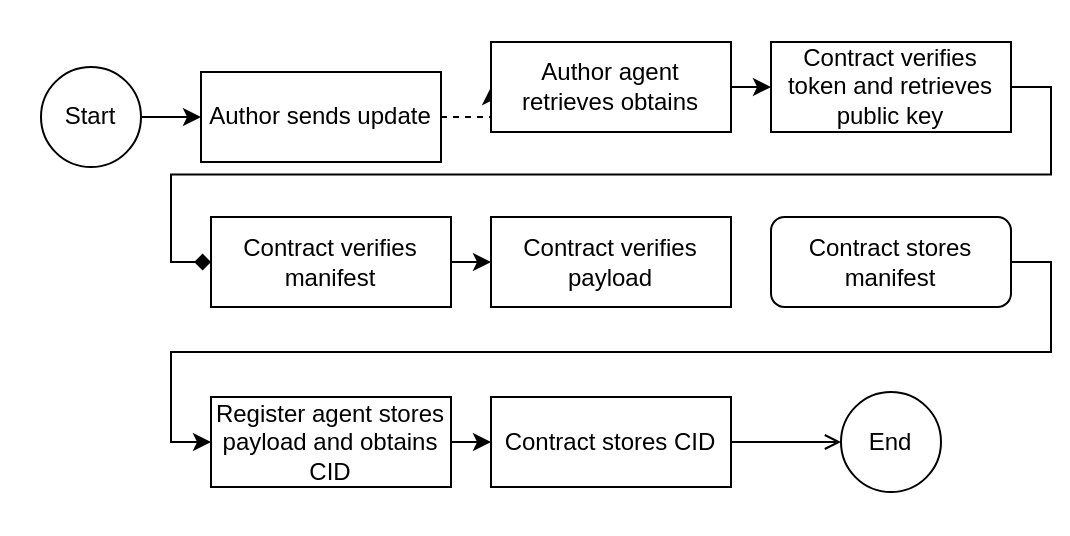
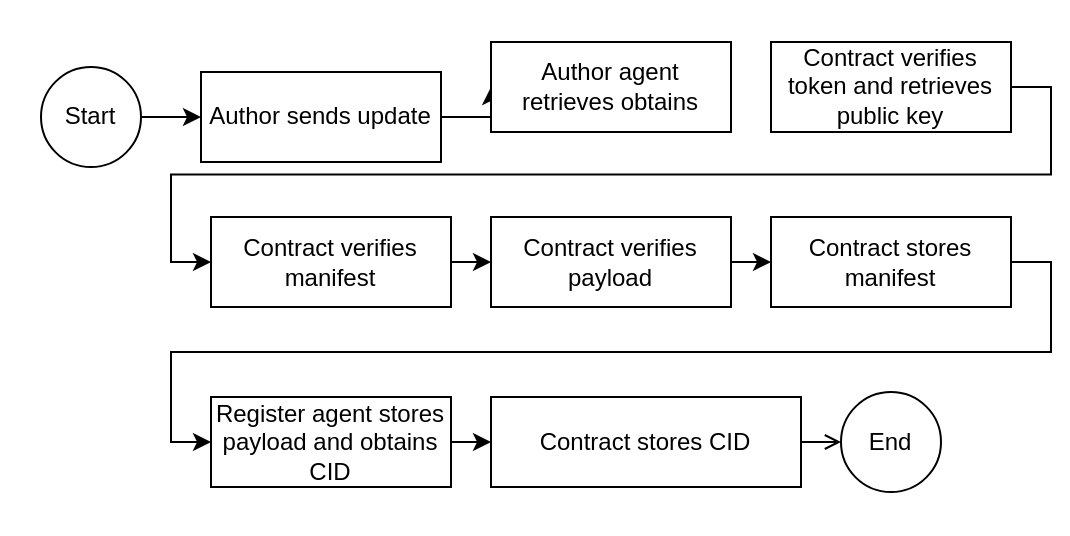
(744, 87) -> none
(466, 117) -> (466, 117)
(194, 262) -> (195, 262)
none -> (744, 262)
(891, 262) -> (891, 262)
(611, 442) -> (646, 442)
